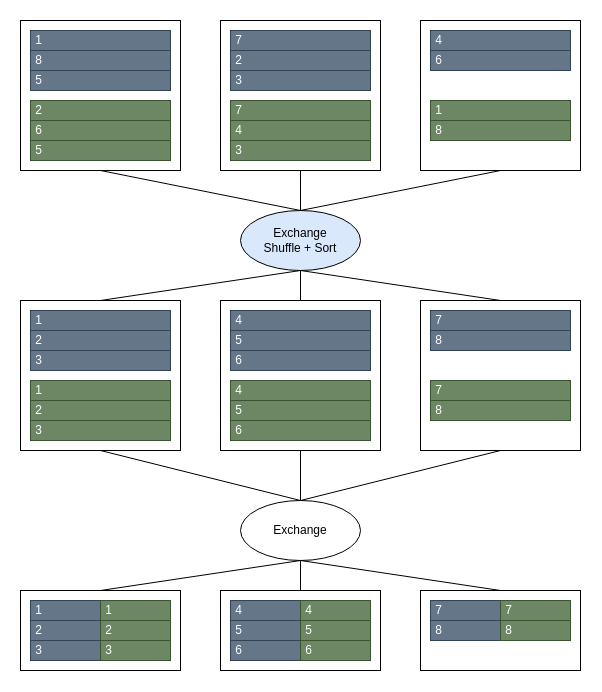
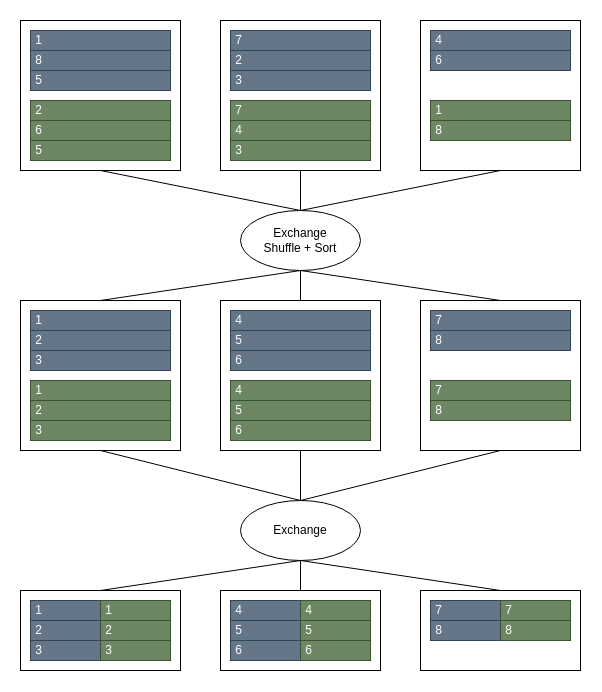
(301, 241) -> (301, 241)
